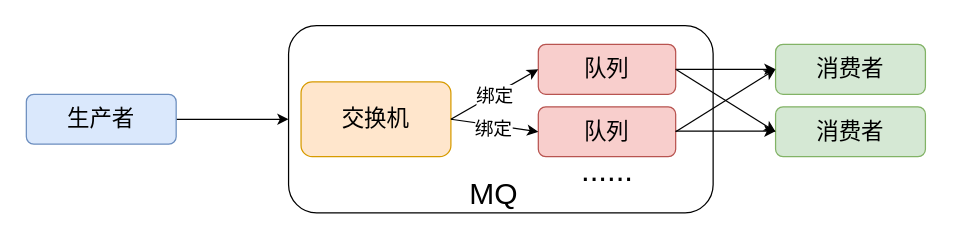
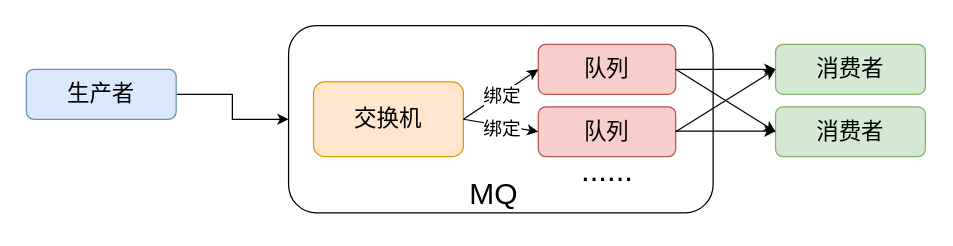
(101, 119) -> (101, 94)
(376, 119) -> (388, 119)
